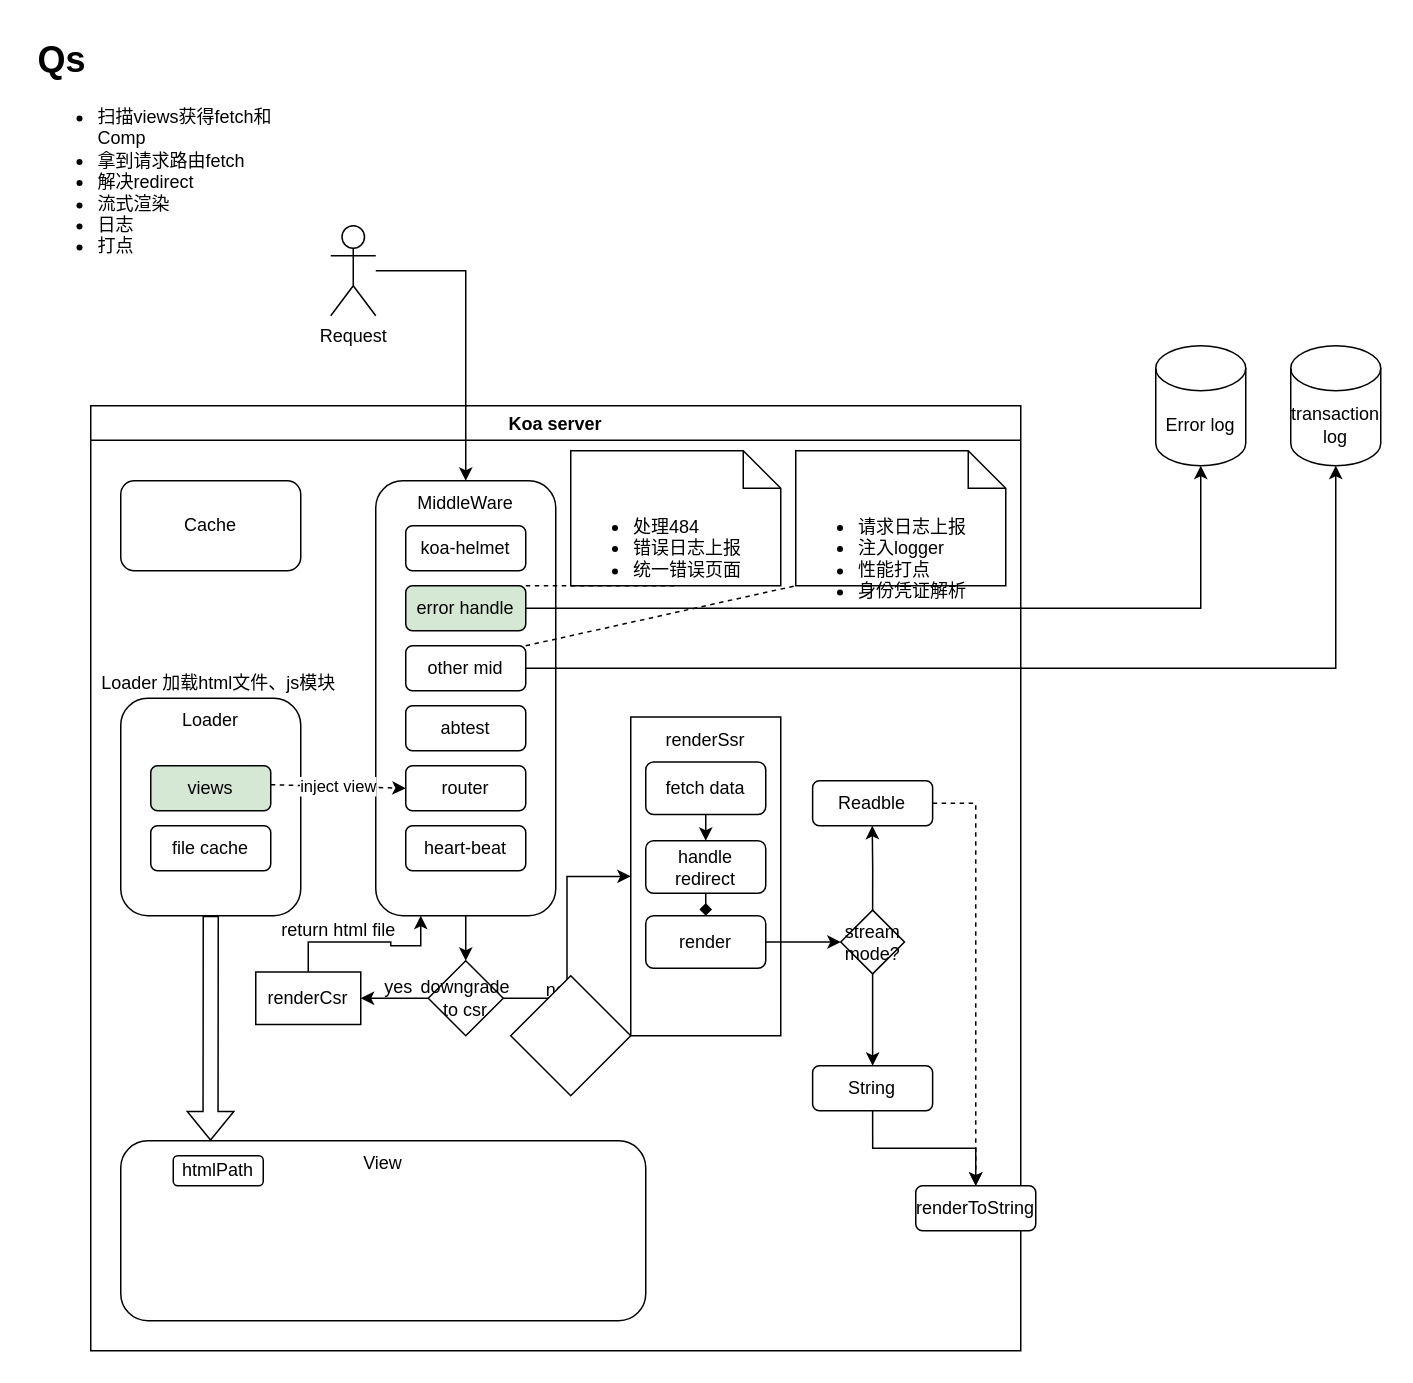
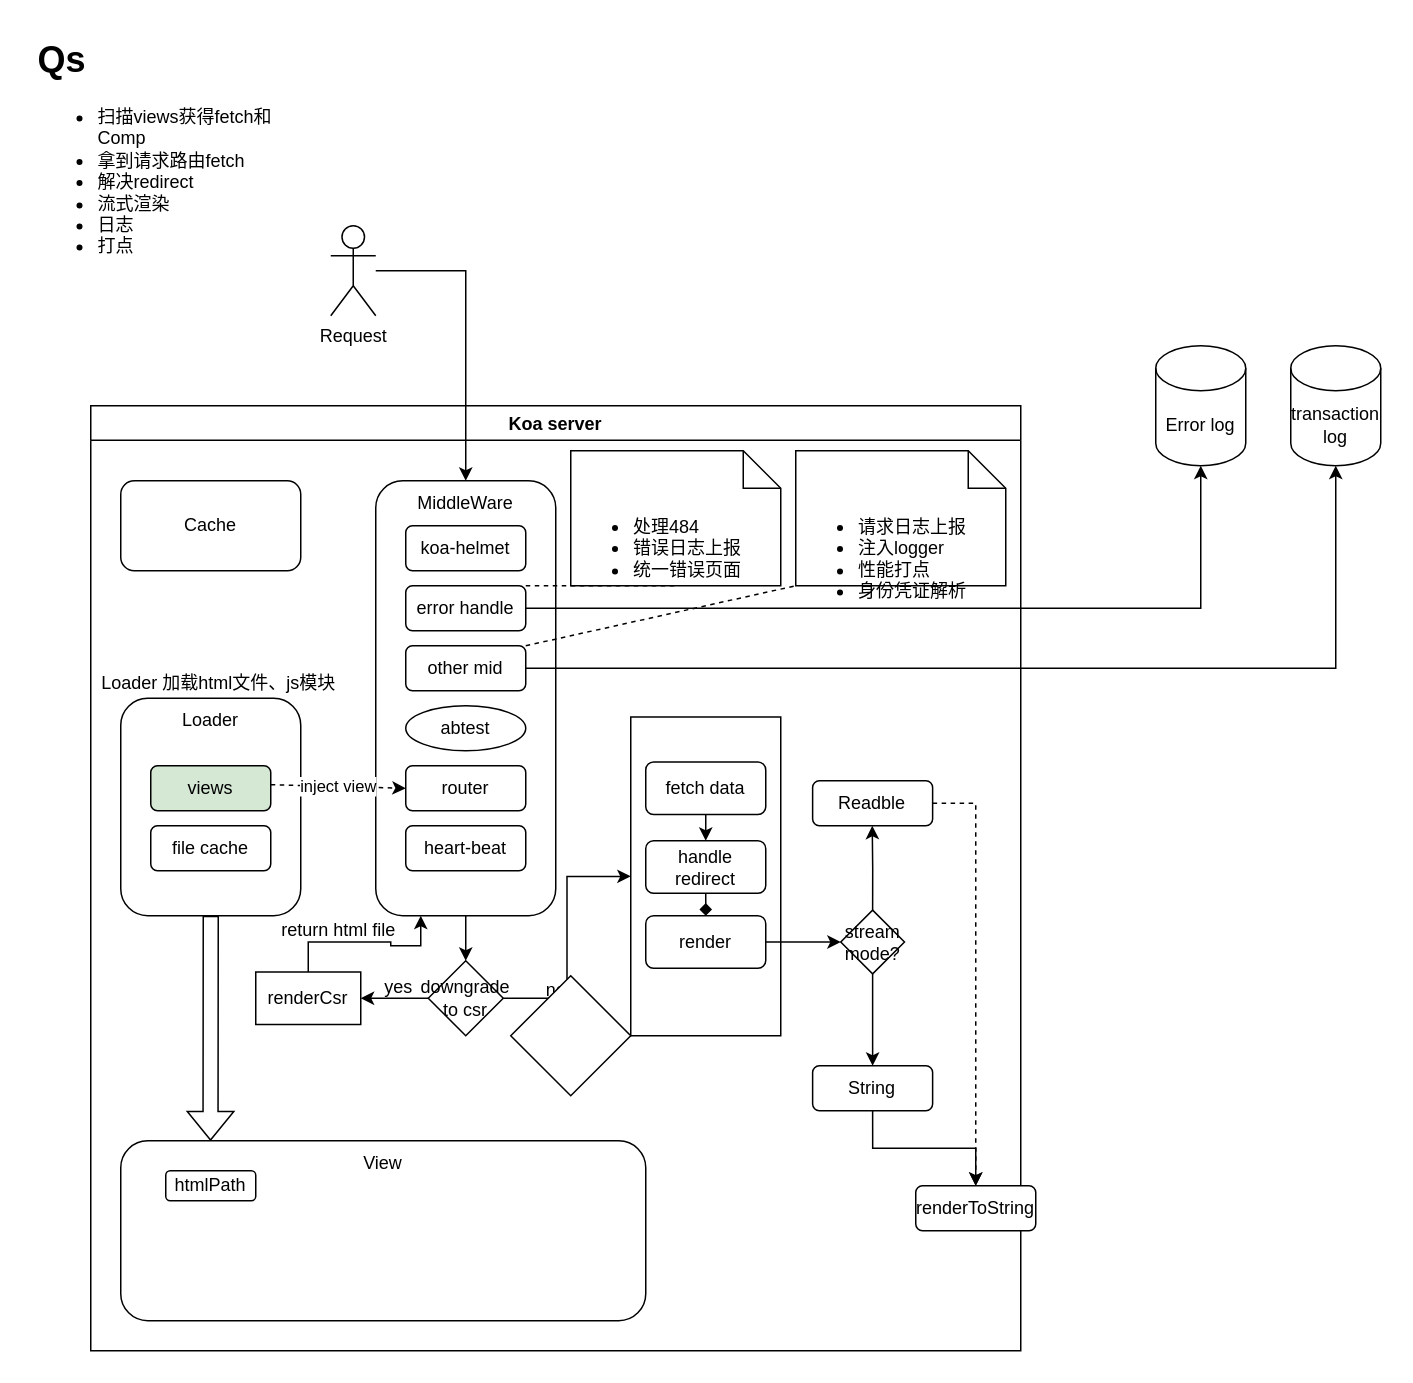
(466, 608) -> (466, 608)
(466, 728) -> (466, 728)
(706, 740) -> none
(218, 1171) -> (211, 1186)
